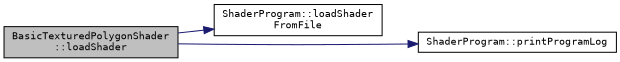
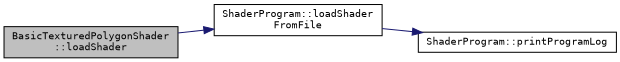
(293, 45) -> (397, 30)
